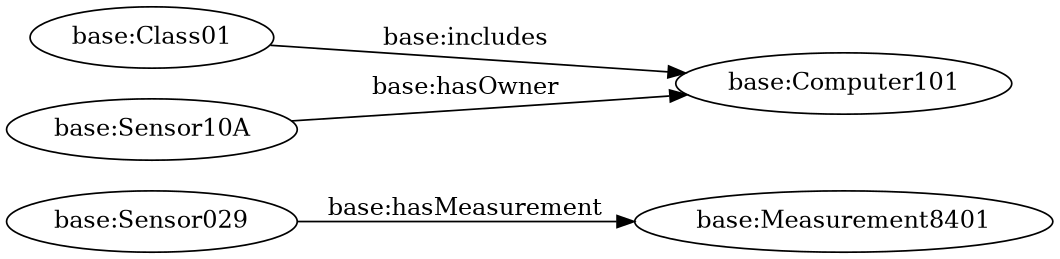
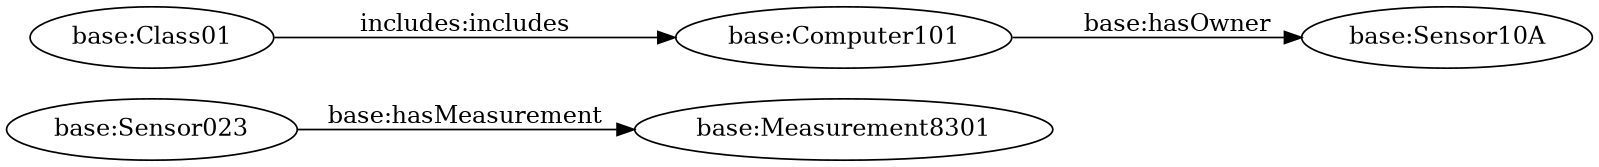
(466, 38) -> (466, 25)
(480, 109) -> (1148, 37)
(152, 222) -> (152, 130)
(844, 222) -> (844, 130)
